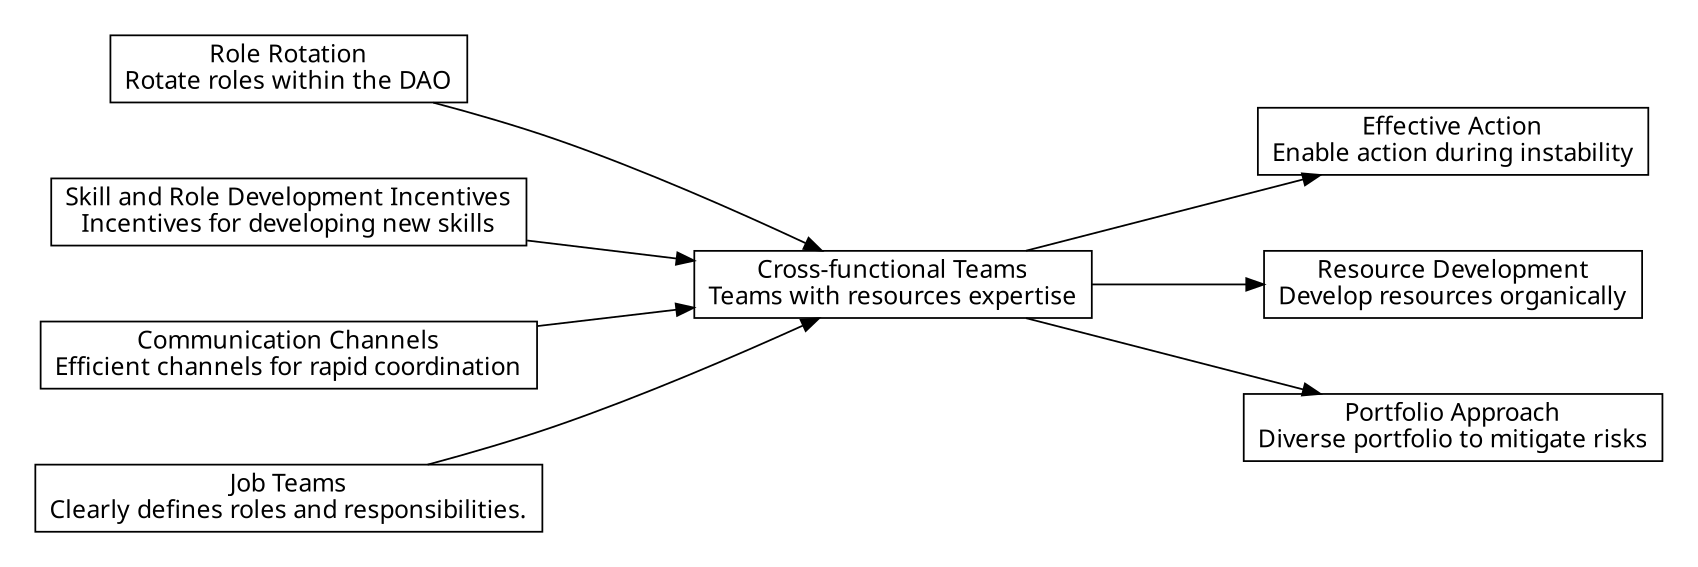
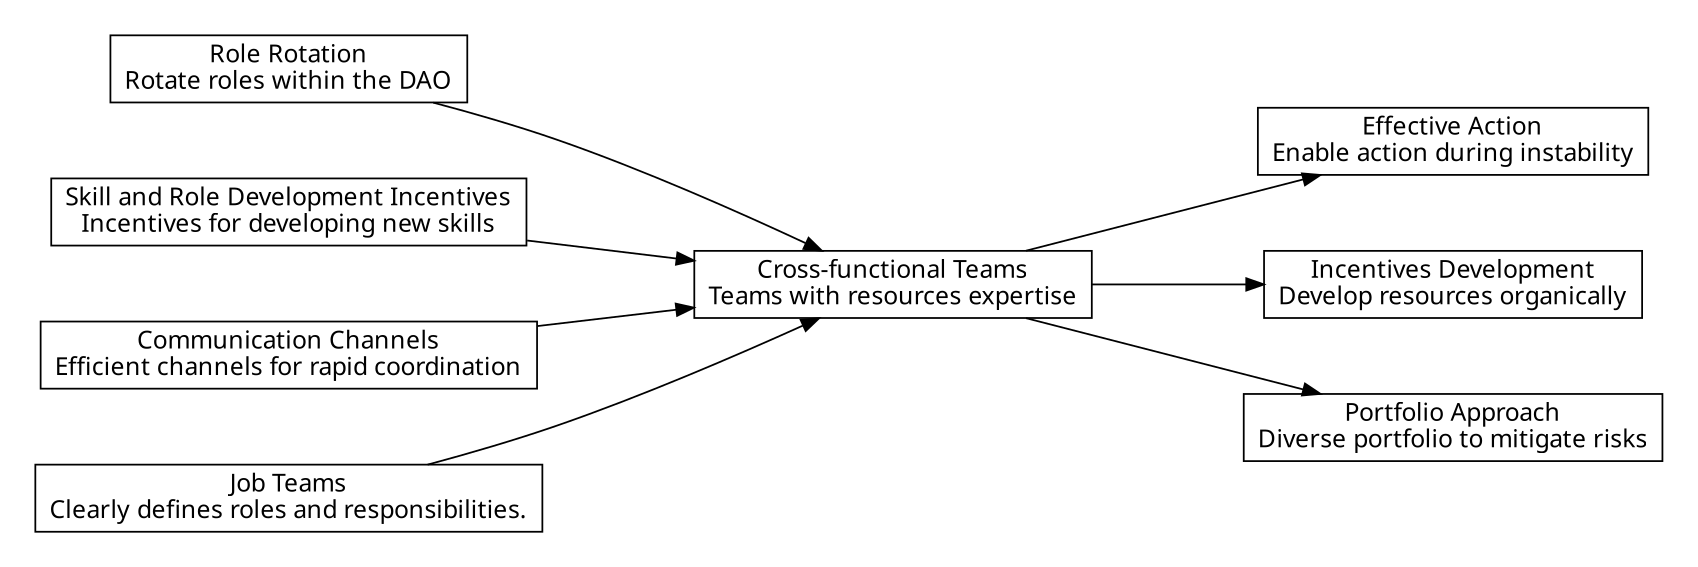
(1453, 284) -> (1453, 284)
